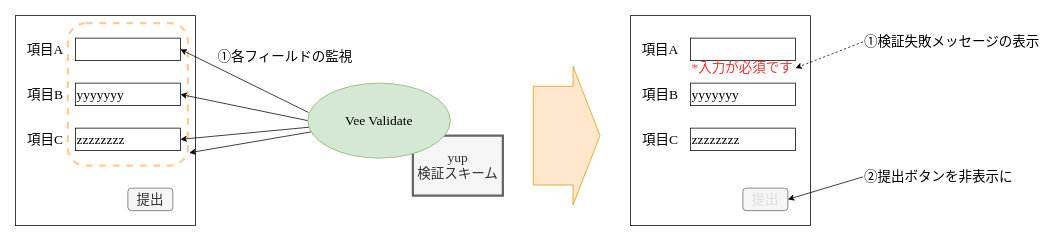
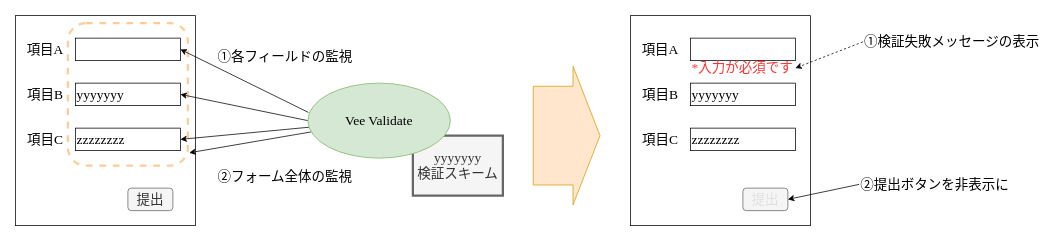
(458, 165) -> (458, 165)
none -> (295, 177)
(953, 177) -> (949, 184)
